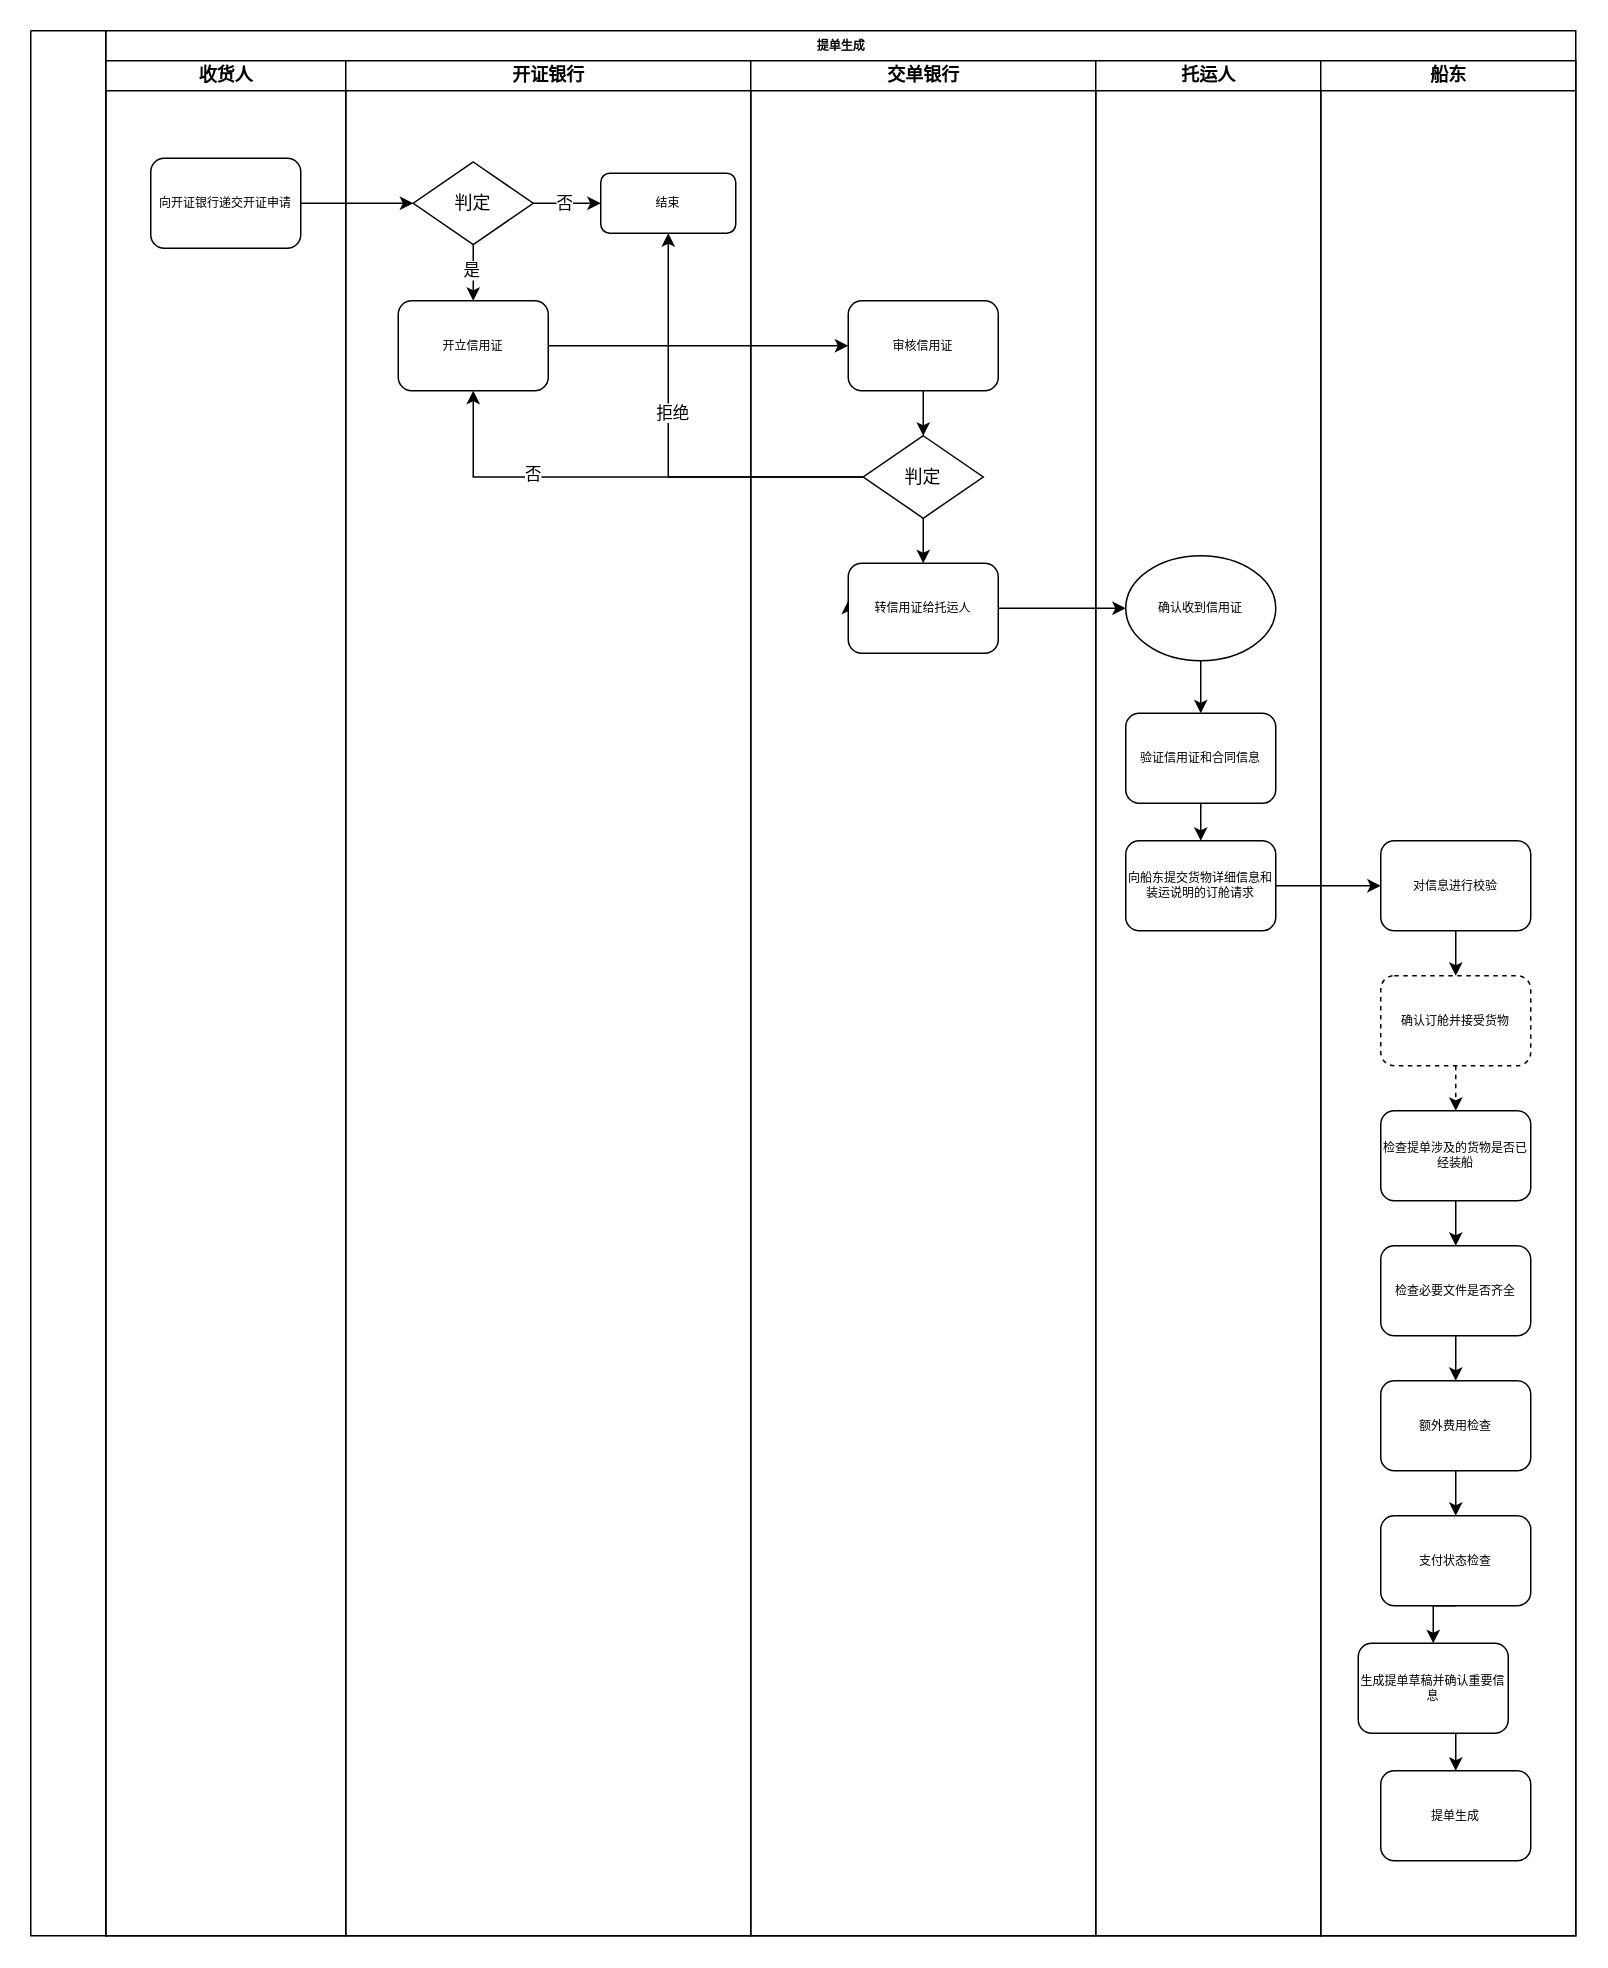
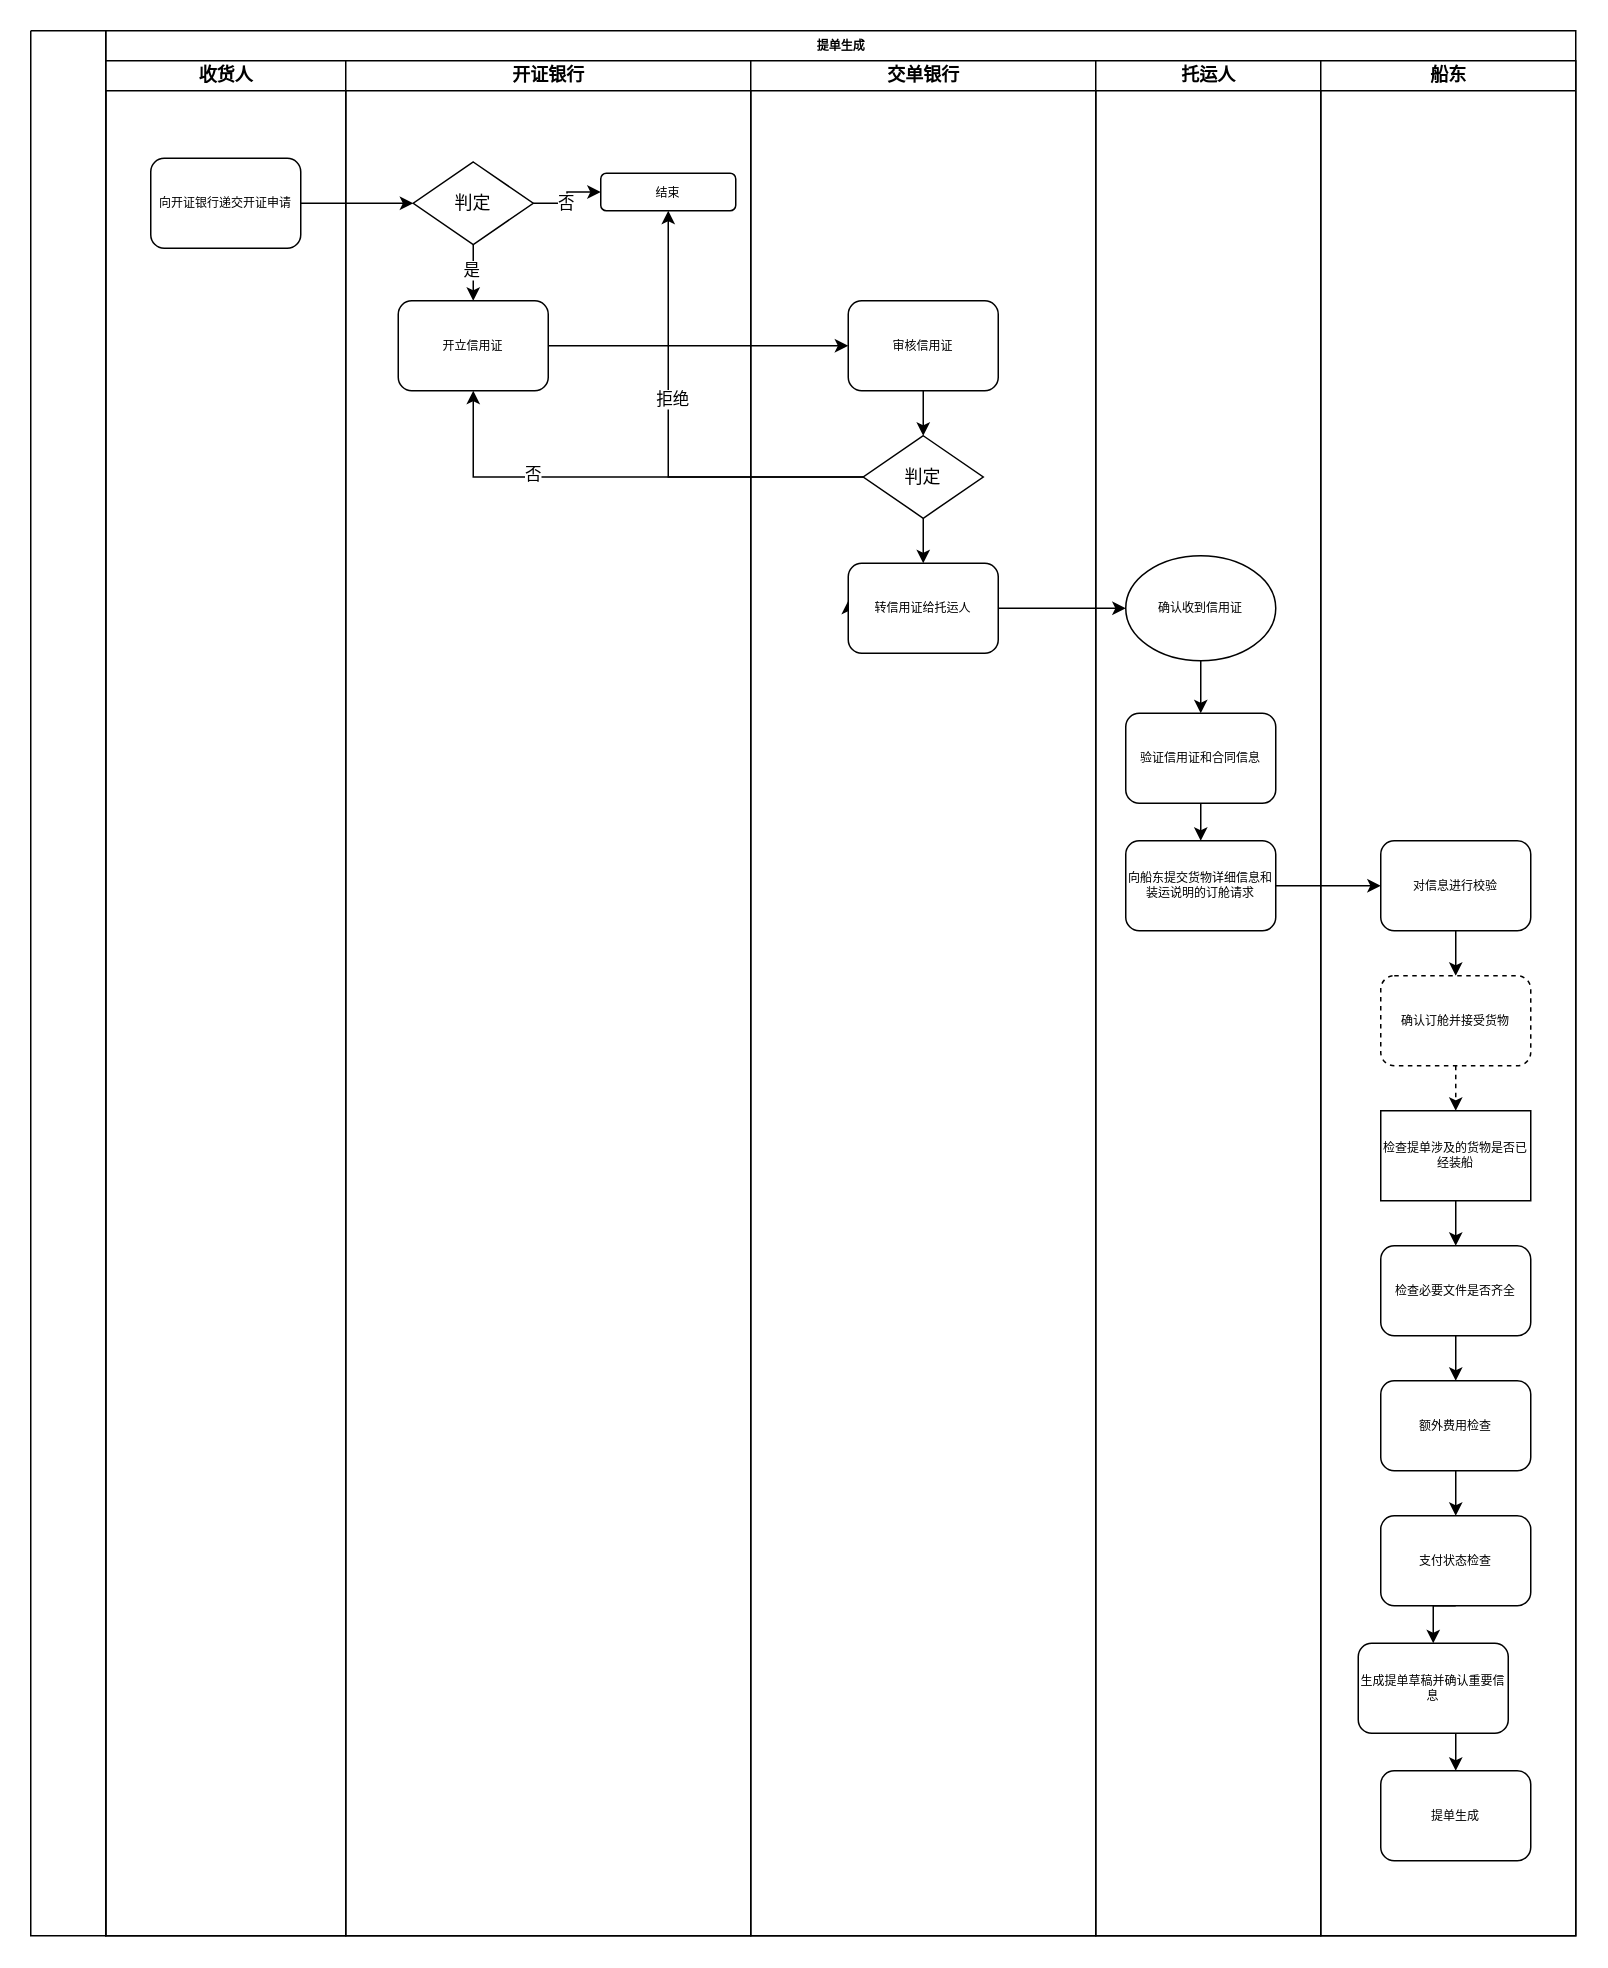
(668, 203) -> (668, 192)
(1456, 1156) -> (1456, 1156)
